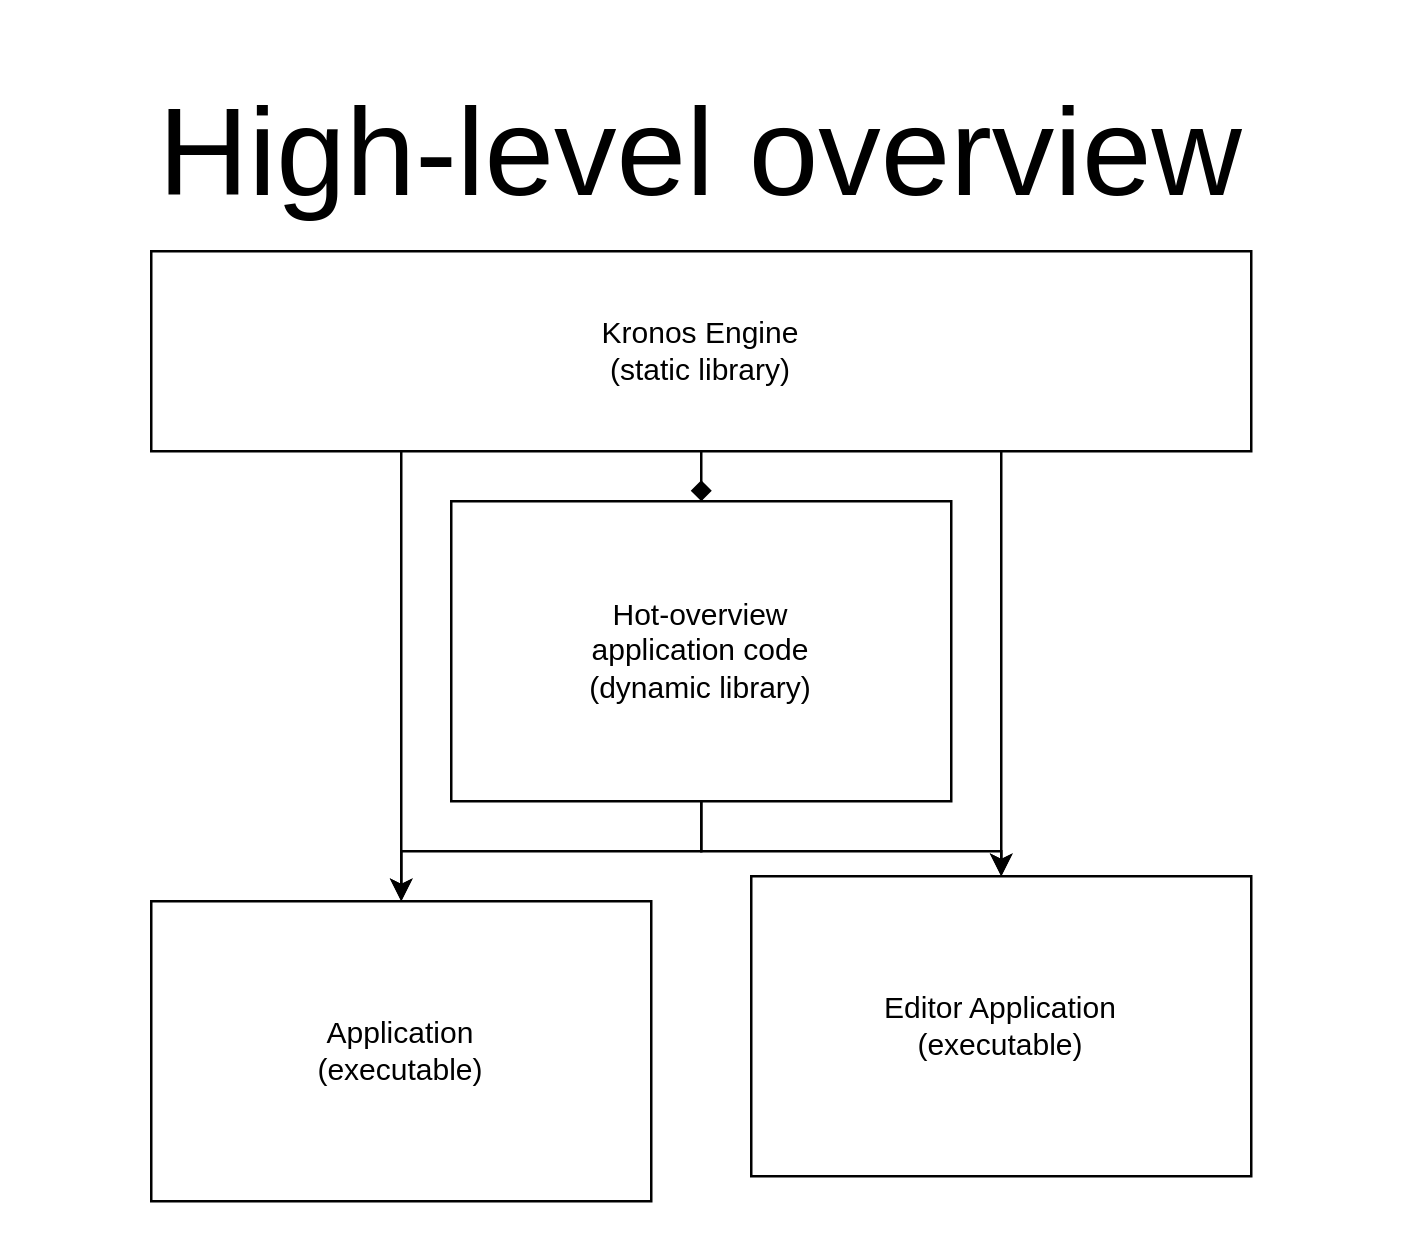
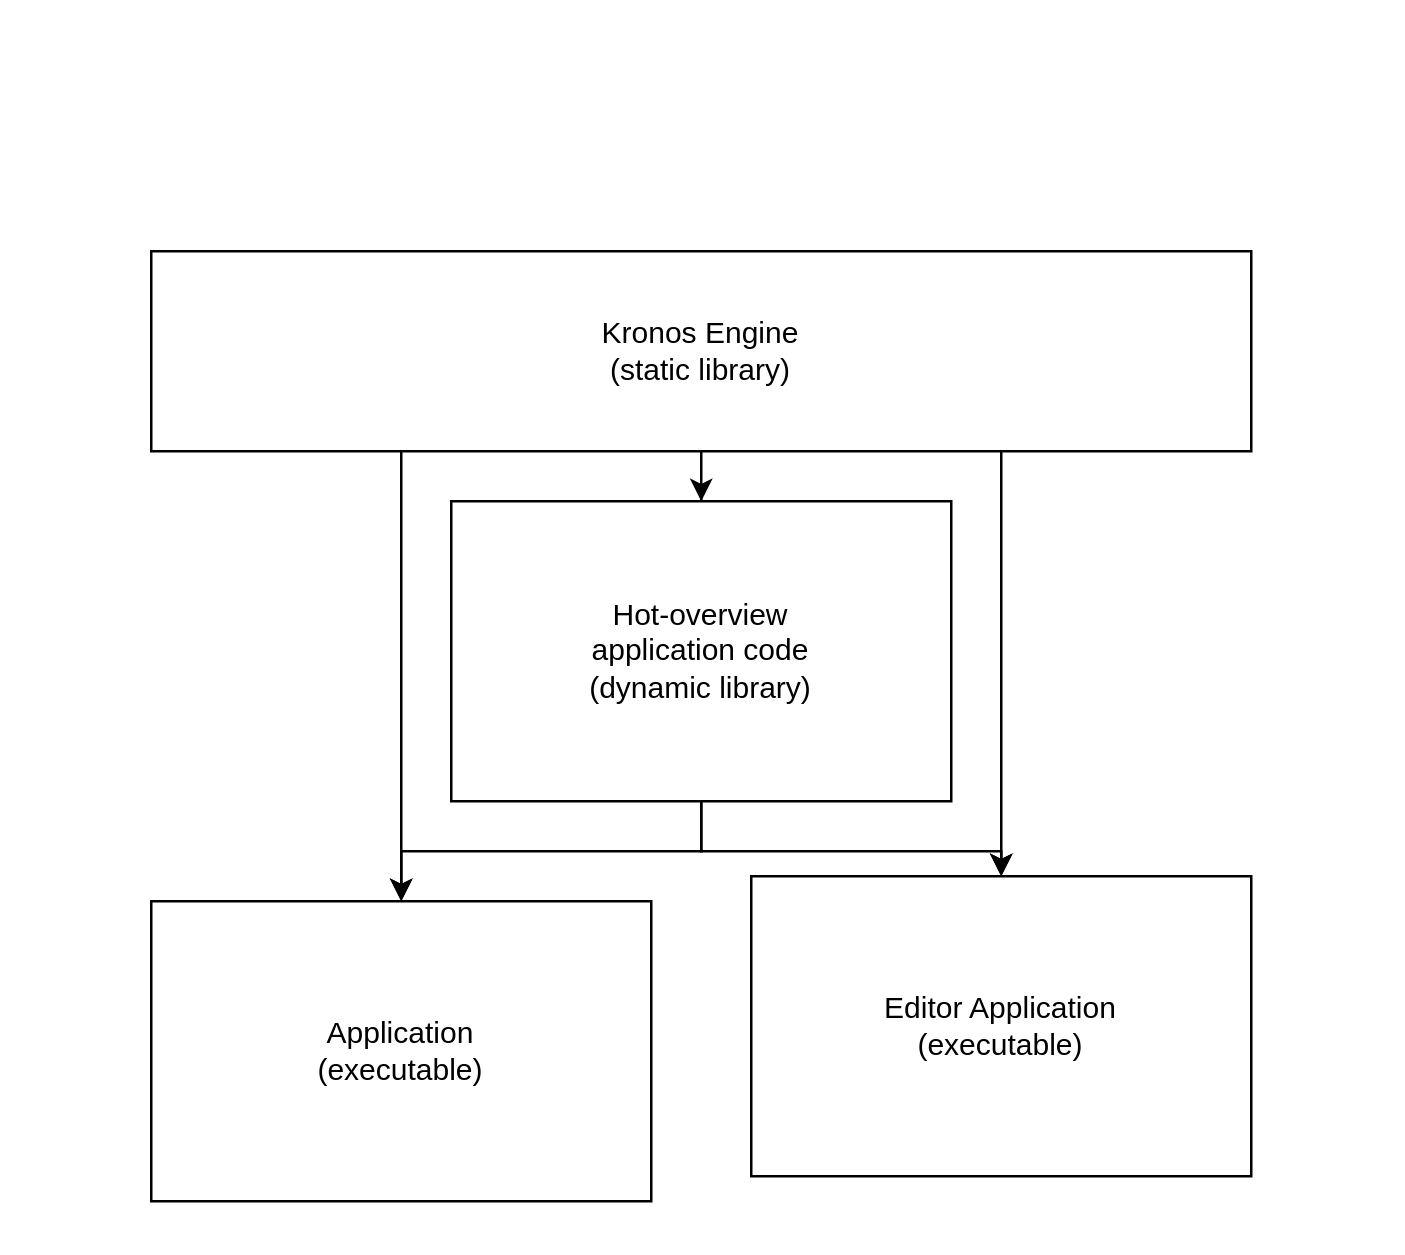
(701, 151) -> none
(701, 481) -> (701, 482)
